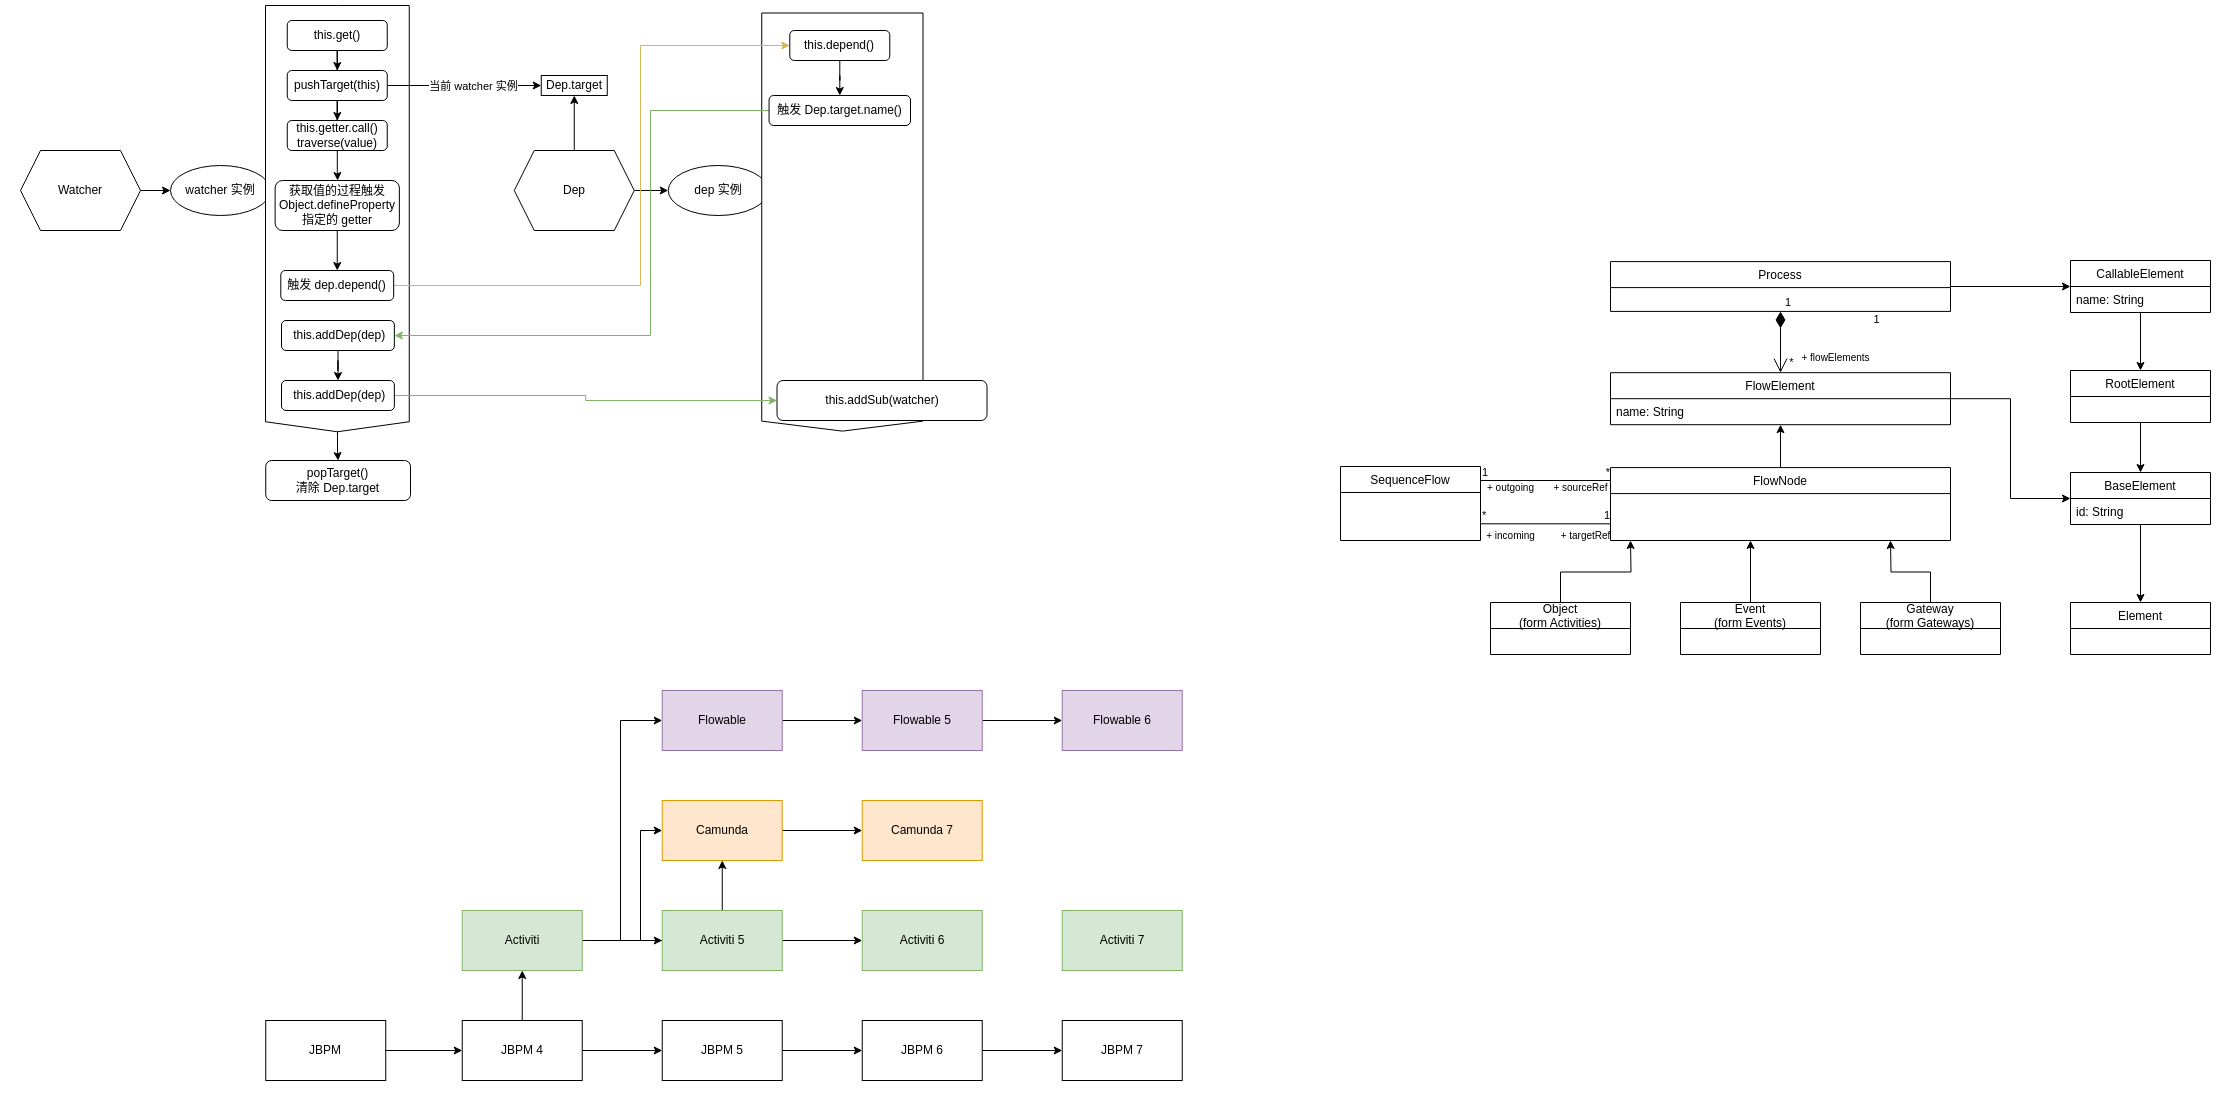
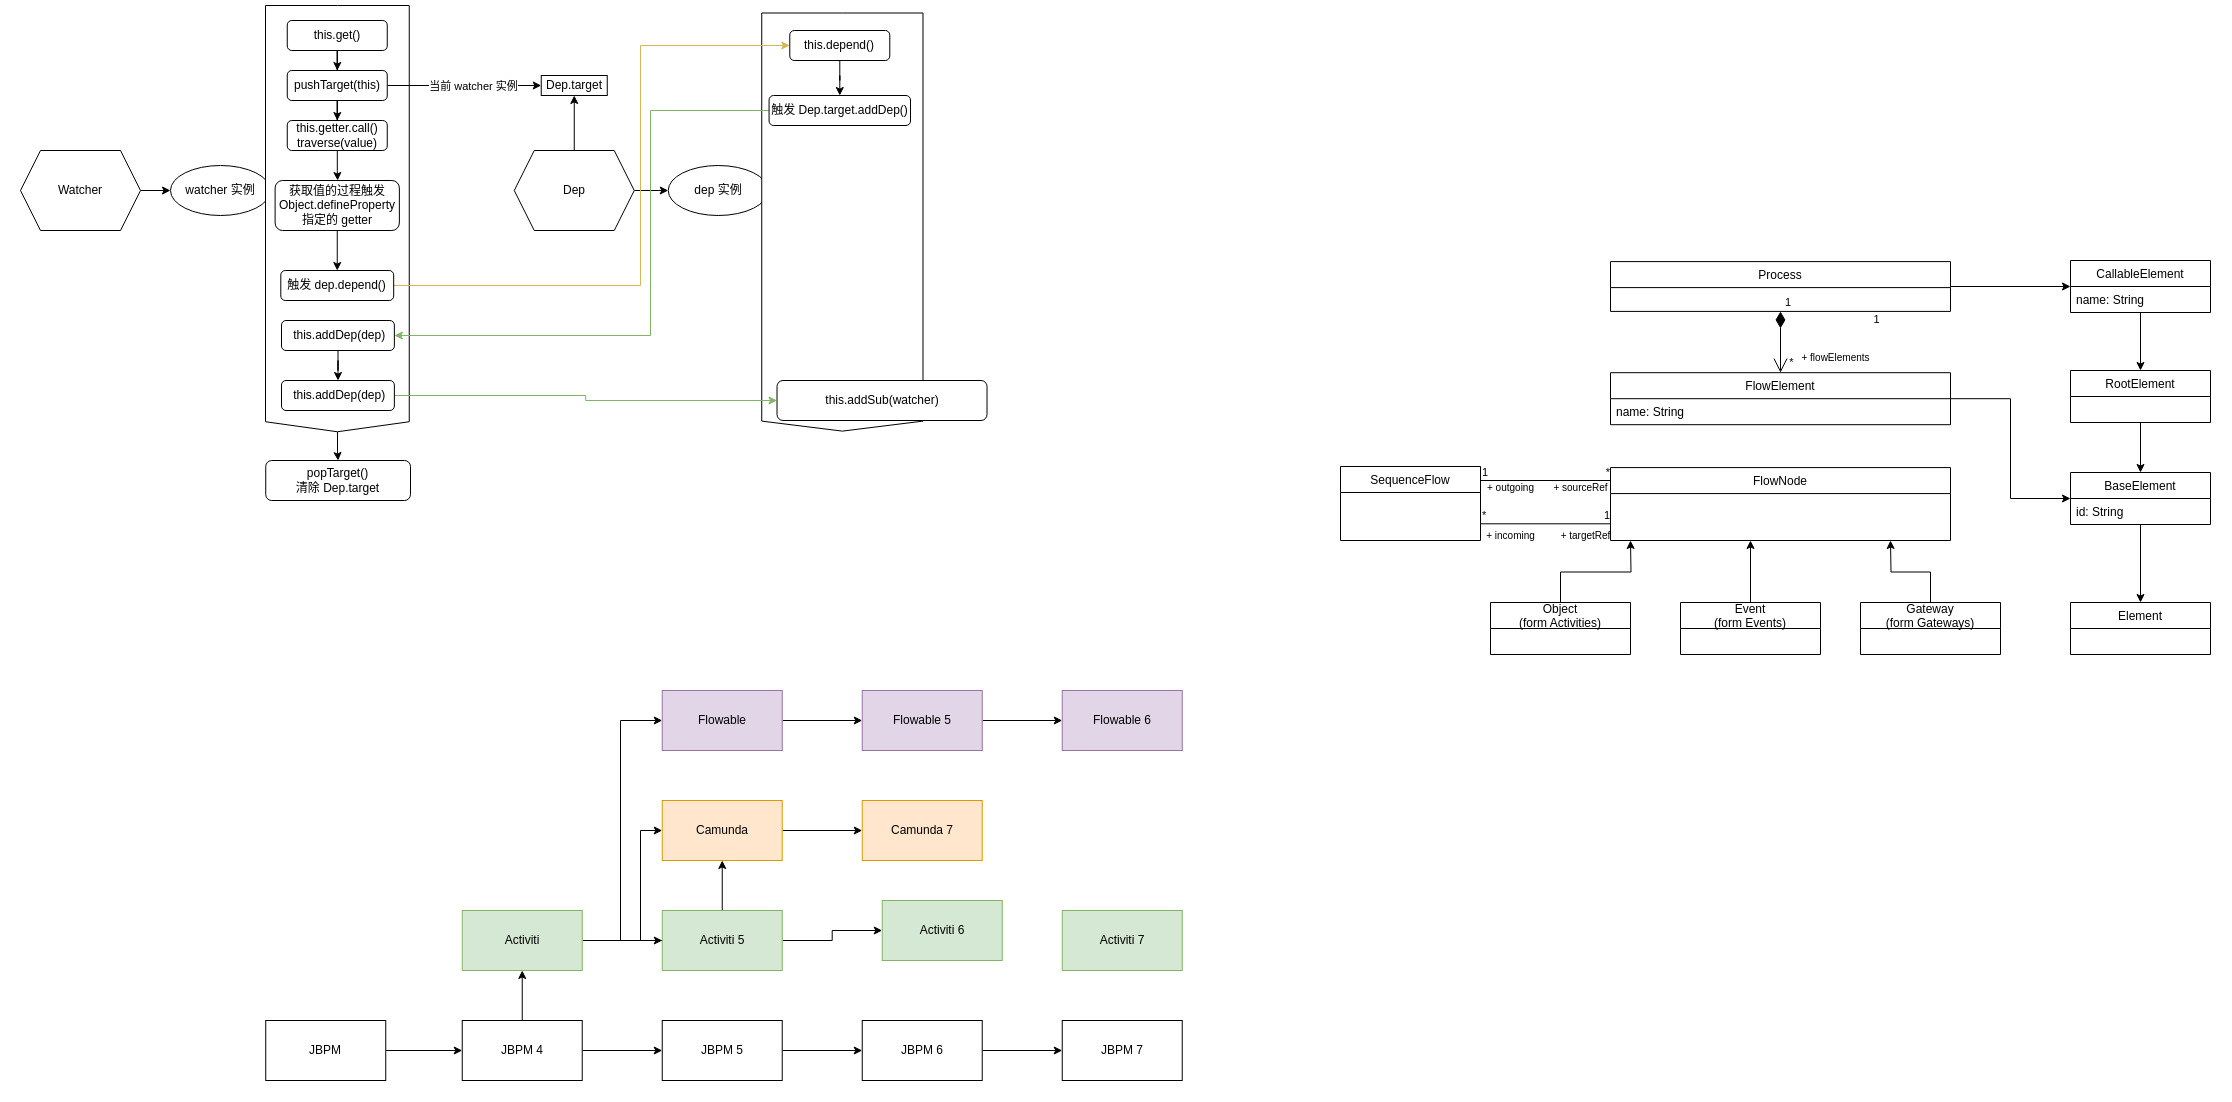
(840, 111) -> (840, 111)
(1781, 448) -> none
(922, 941) -> (942, 931)
